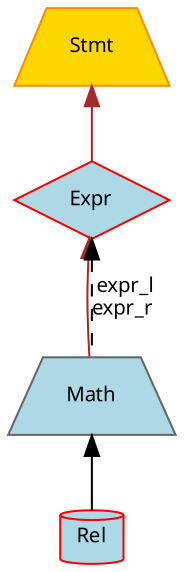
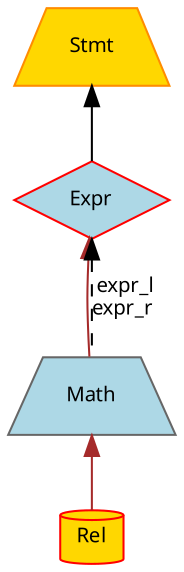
(92, 134) -> (92, 134)
(92, 483) -> (92, 483)
(92, 537) -> (92, 537)
